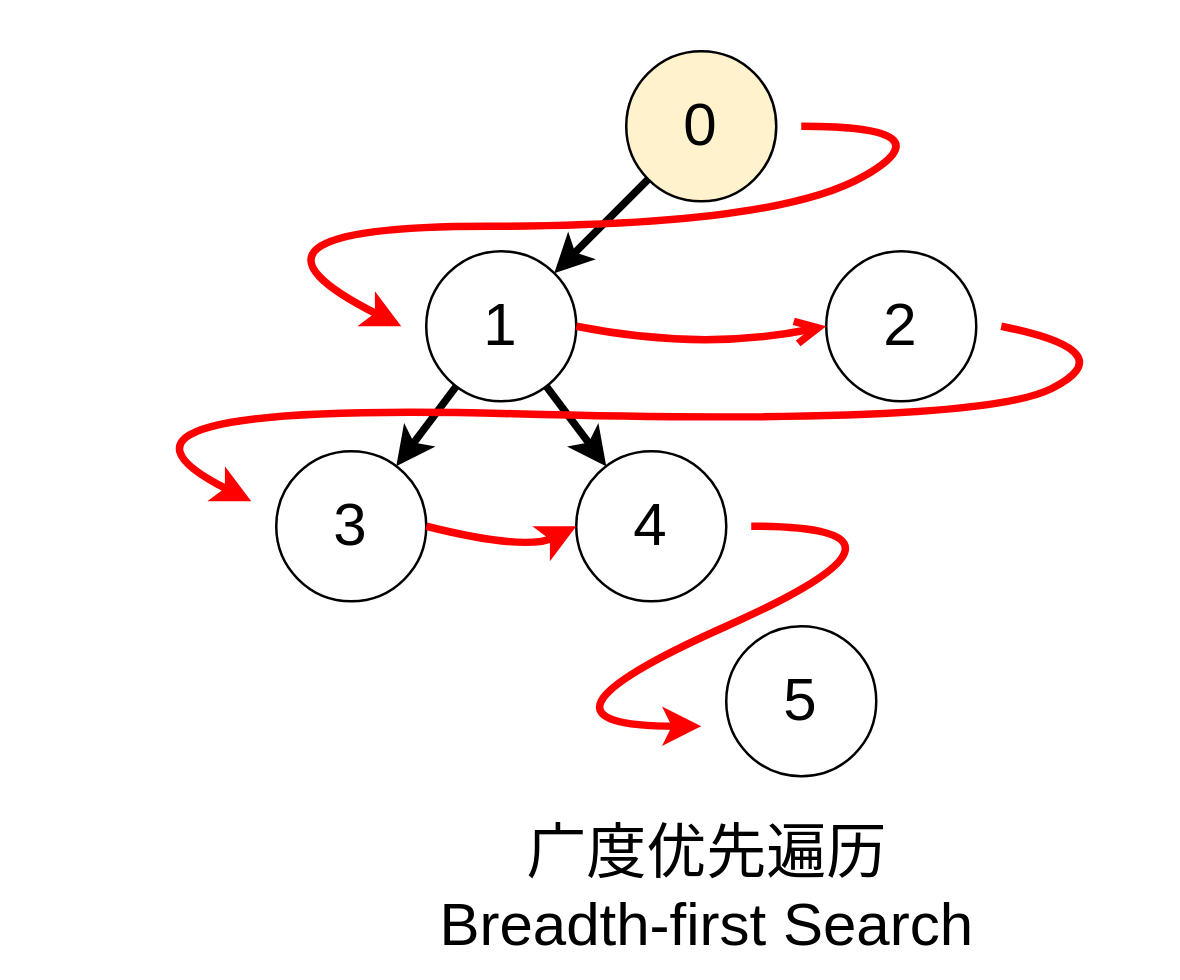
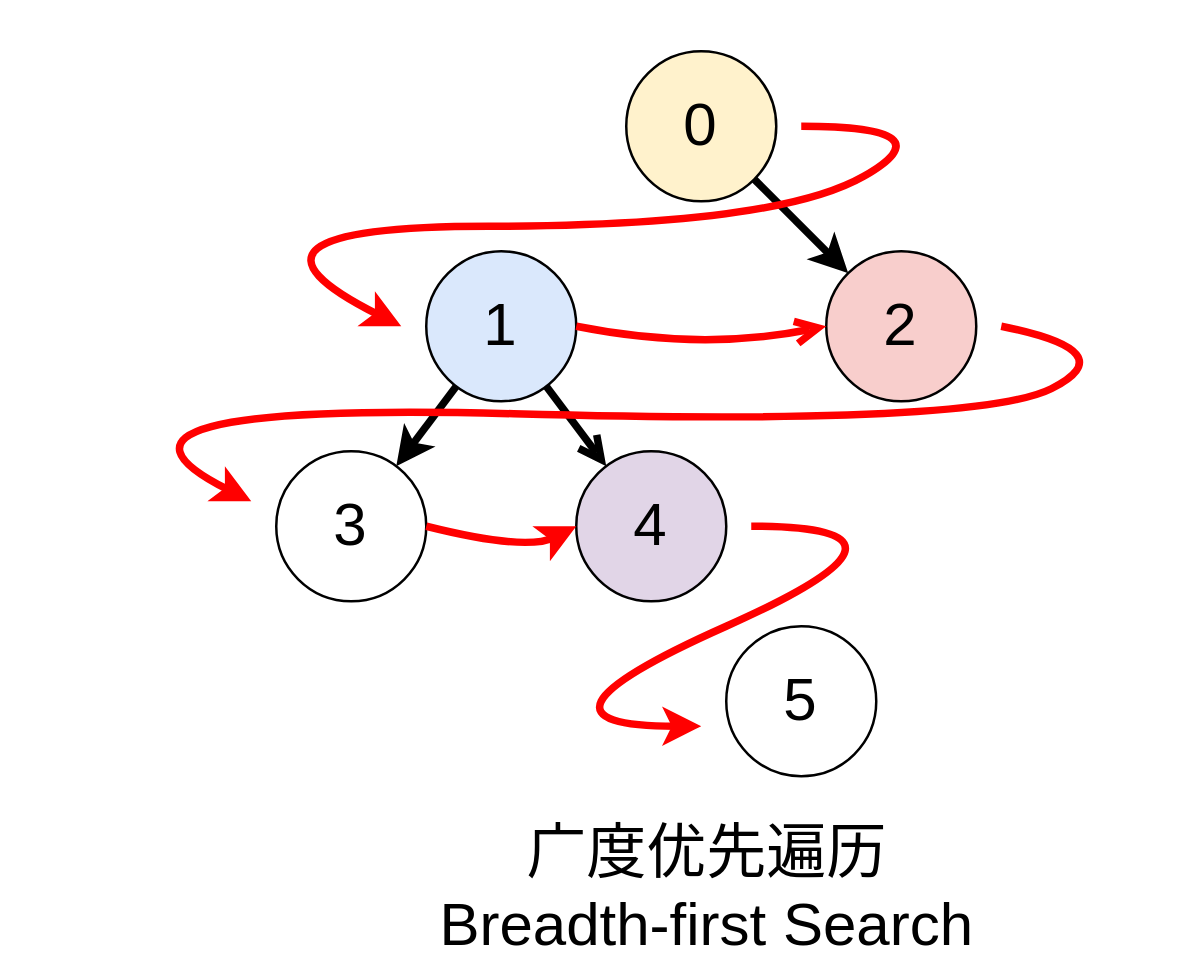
(628, 199) -> none
none -> (806, 231)
(501, 326) -> (501, 326)
(901, 326) -> (901, 326)
(546, 386) -> (546, 386)
(651, 526) -> (651, 526)
